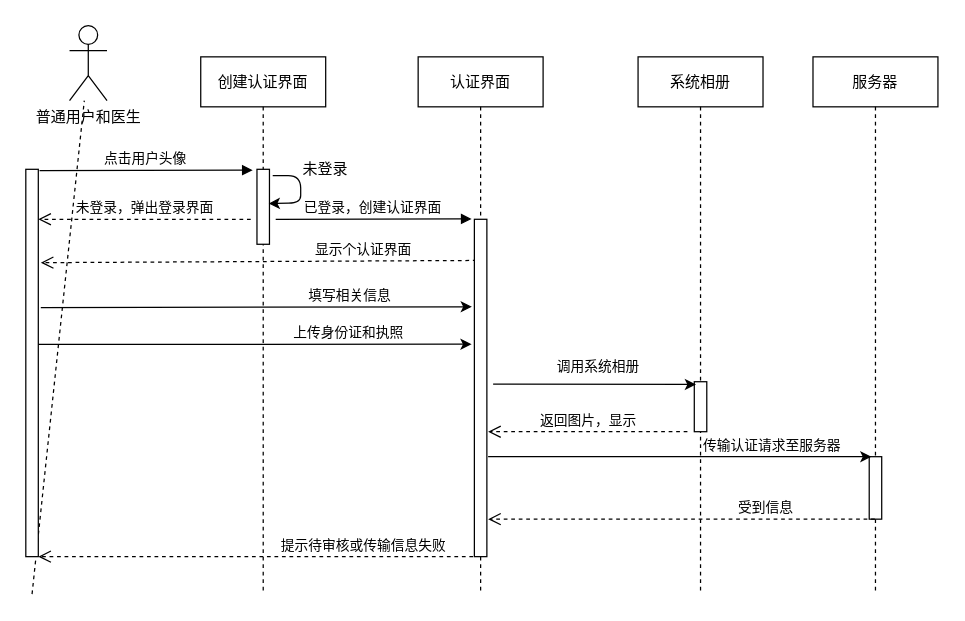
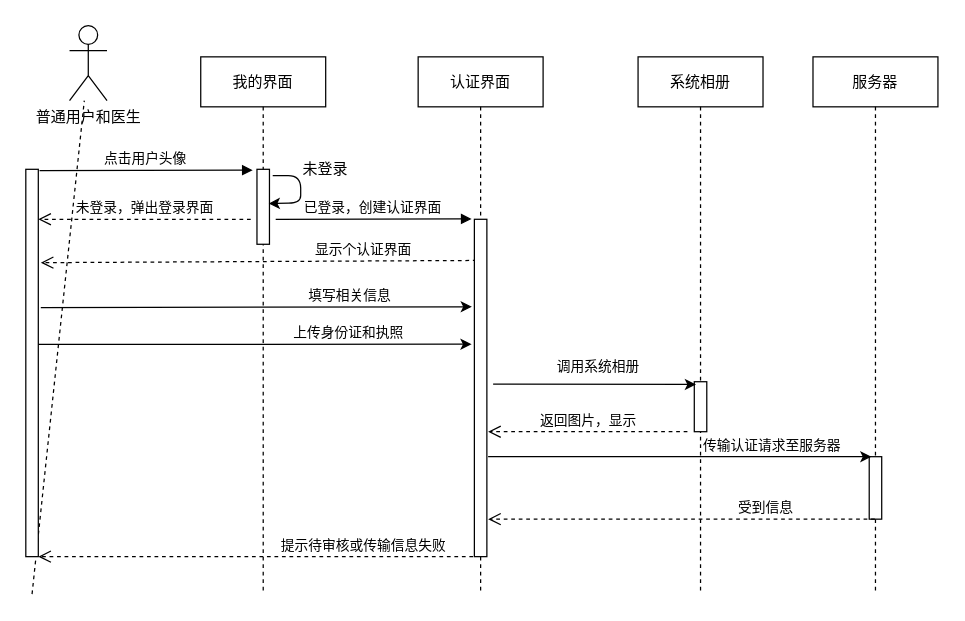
(263, 83) -> (263, 83)
